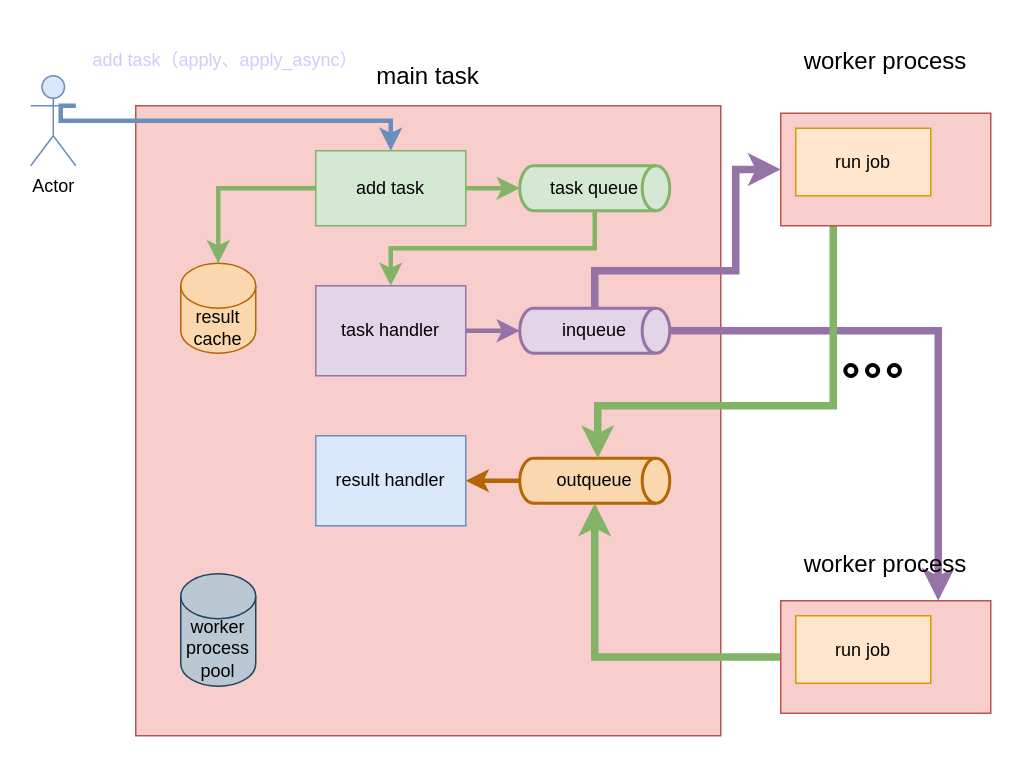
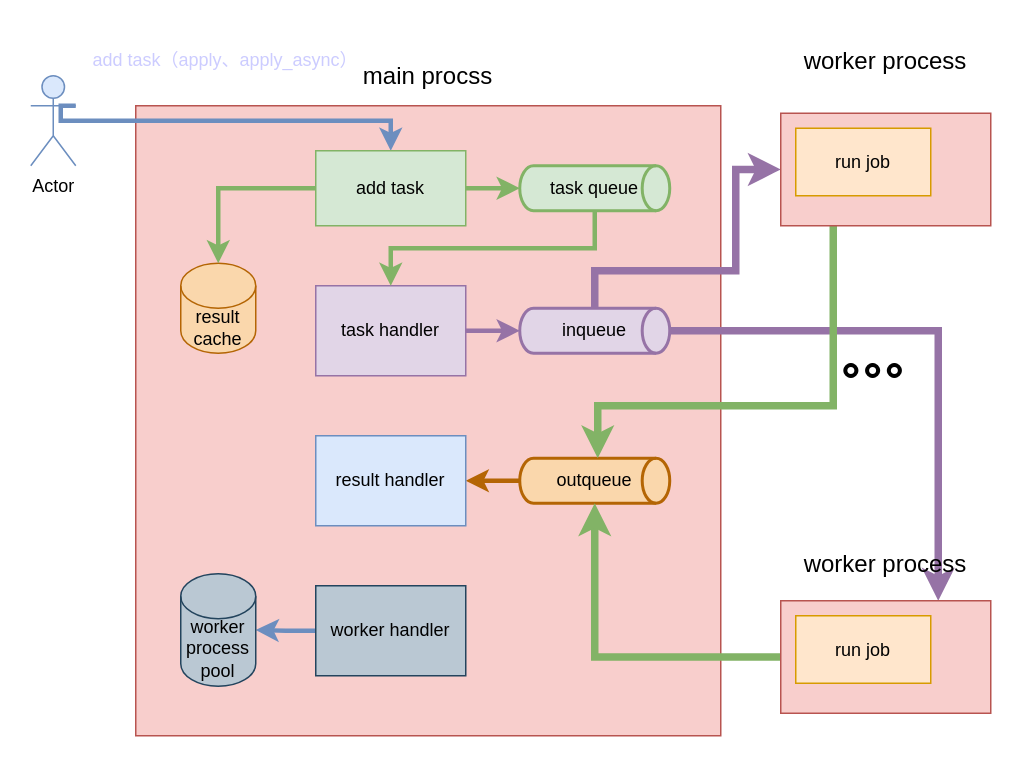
(428, 76) -> (428, 76)
none -> (294, 631)
none -> (391, 631)
